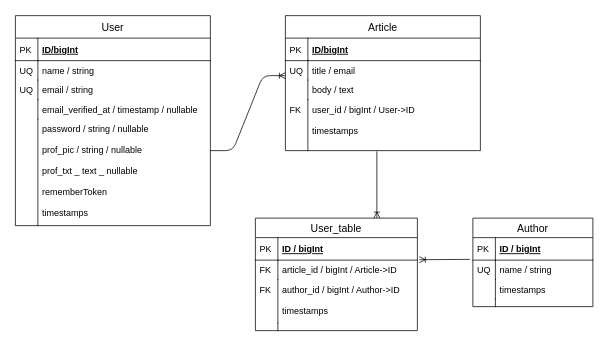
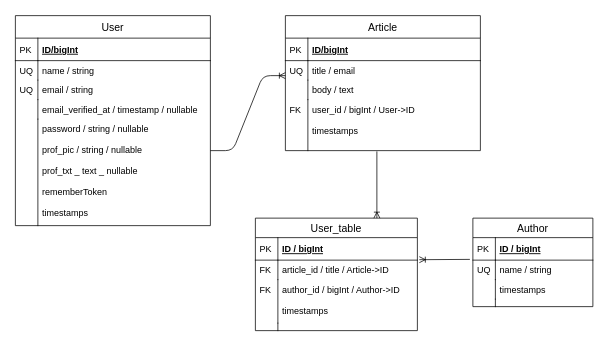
(353, 270) -> (350, 270)
